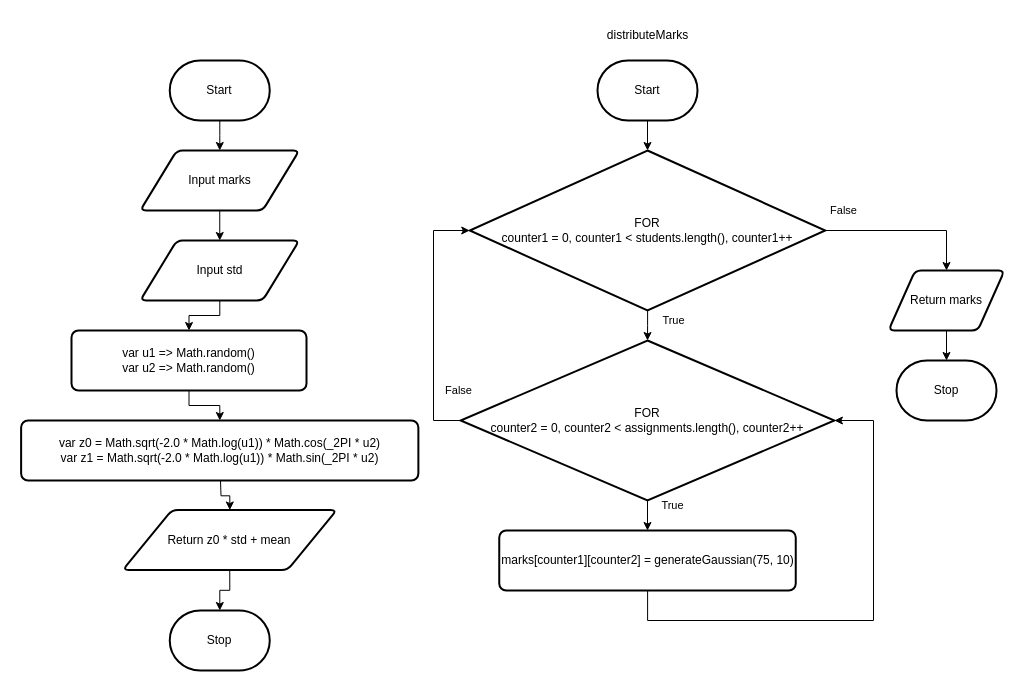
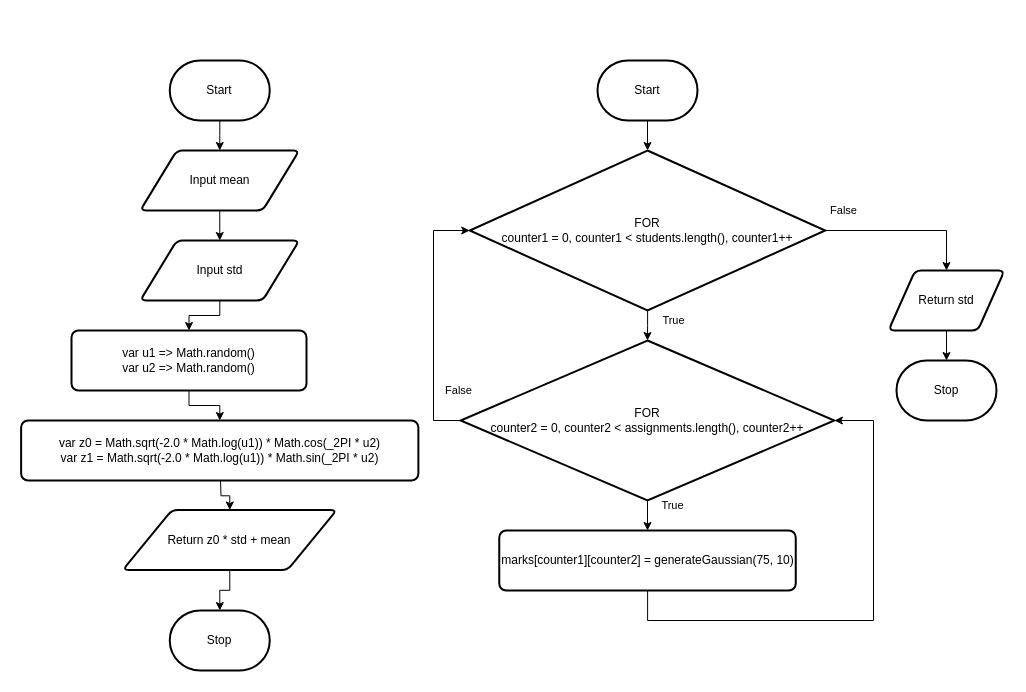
(648, 36) -> none
(220, 181) -> (220, 181)
(947, 301) -> (947, 301)
